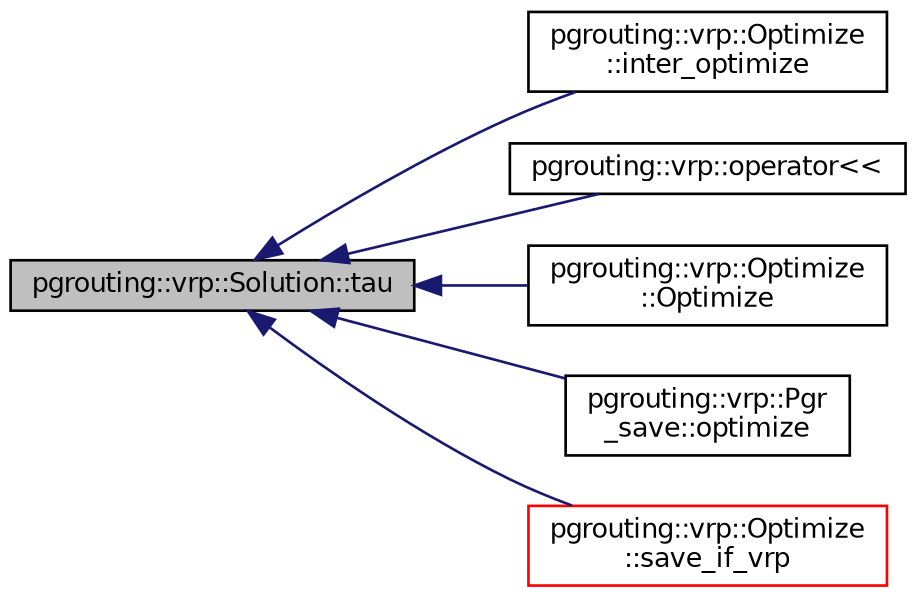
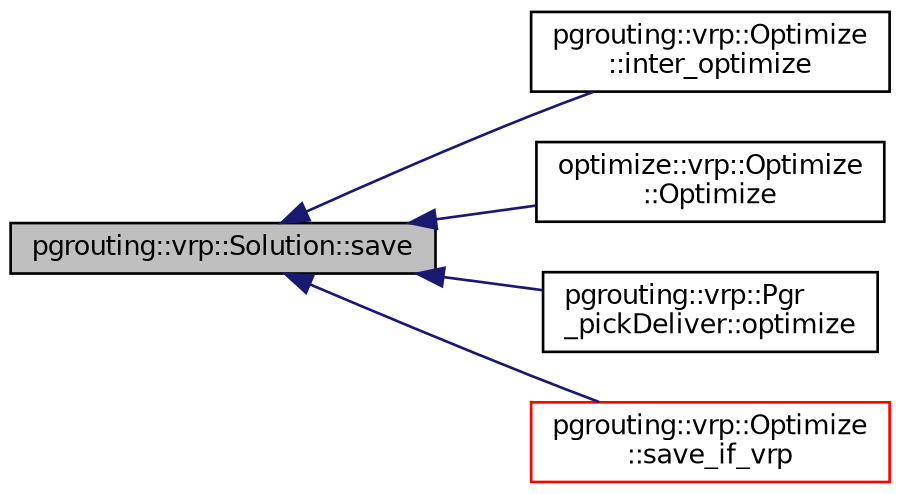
(708, 169) -> none
(212, 285) -> (223, 248)
(708, 285) -> (710, 182)
(708, 416) -> (710, 312)
